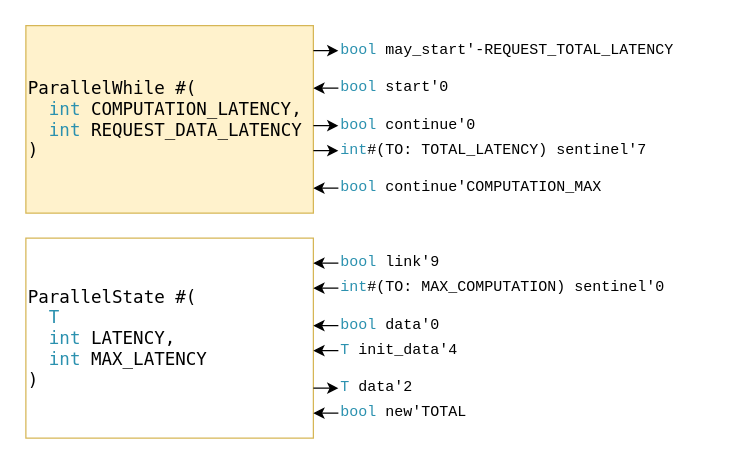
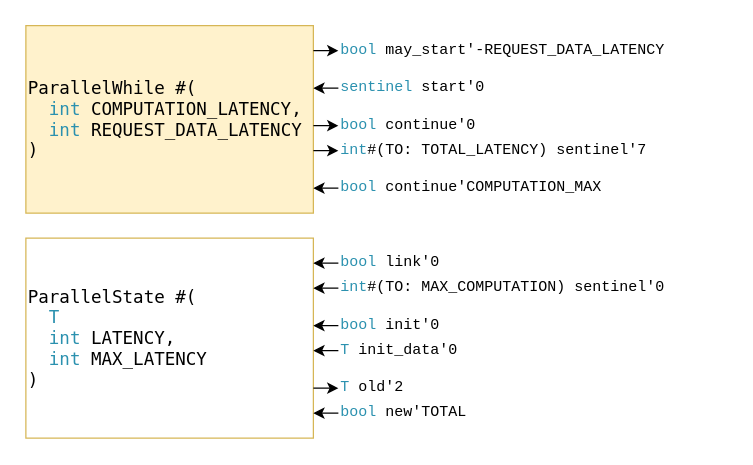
(490, 51) -> (486, 51)
(385, 88) -> (400, 88)
(377, 263) -> (377, 263)
(381, 326) -> (377, 326)
(387, 351) -> (387, 351)
(370, 388) -> (364, 388)
